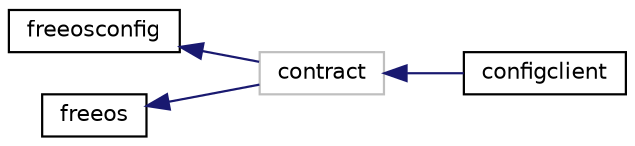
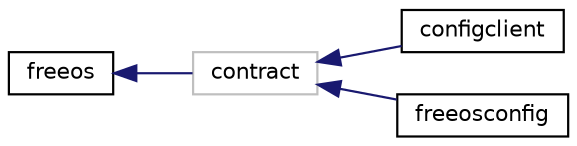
(231, 56) -> (368, 94)
